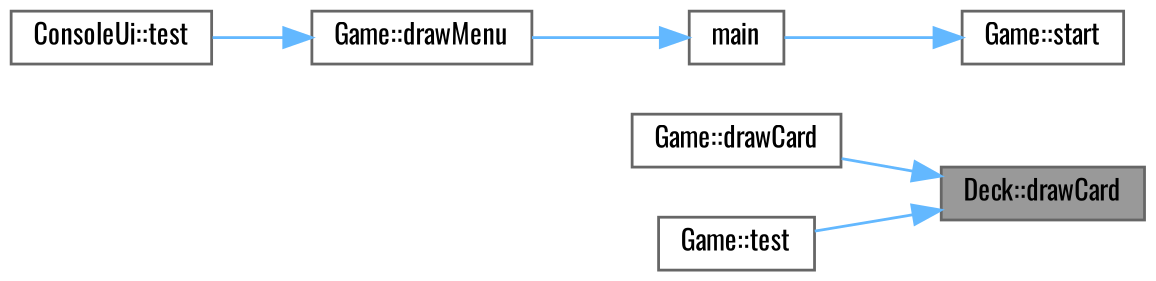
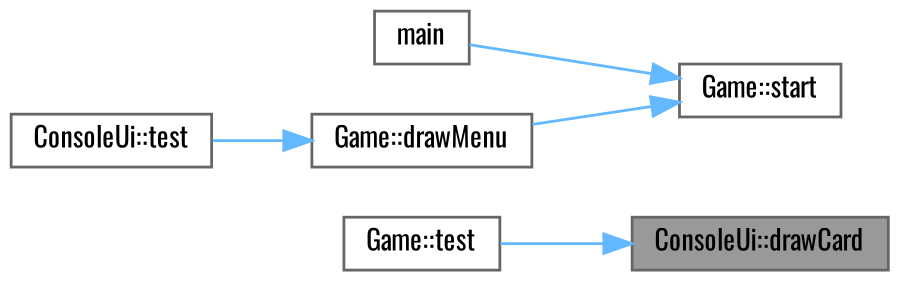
(596, 38) -> (592, 115)
(737, 141) -> none
(1043, 194) -> (760, 244)
